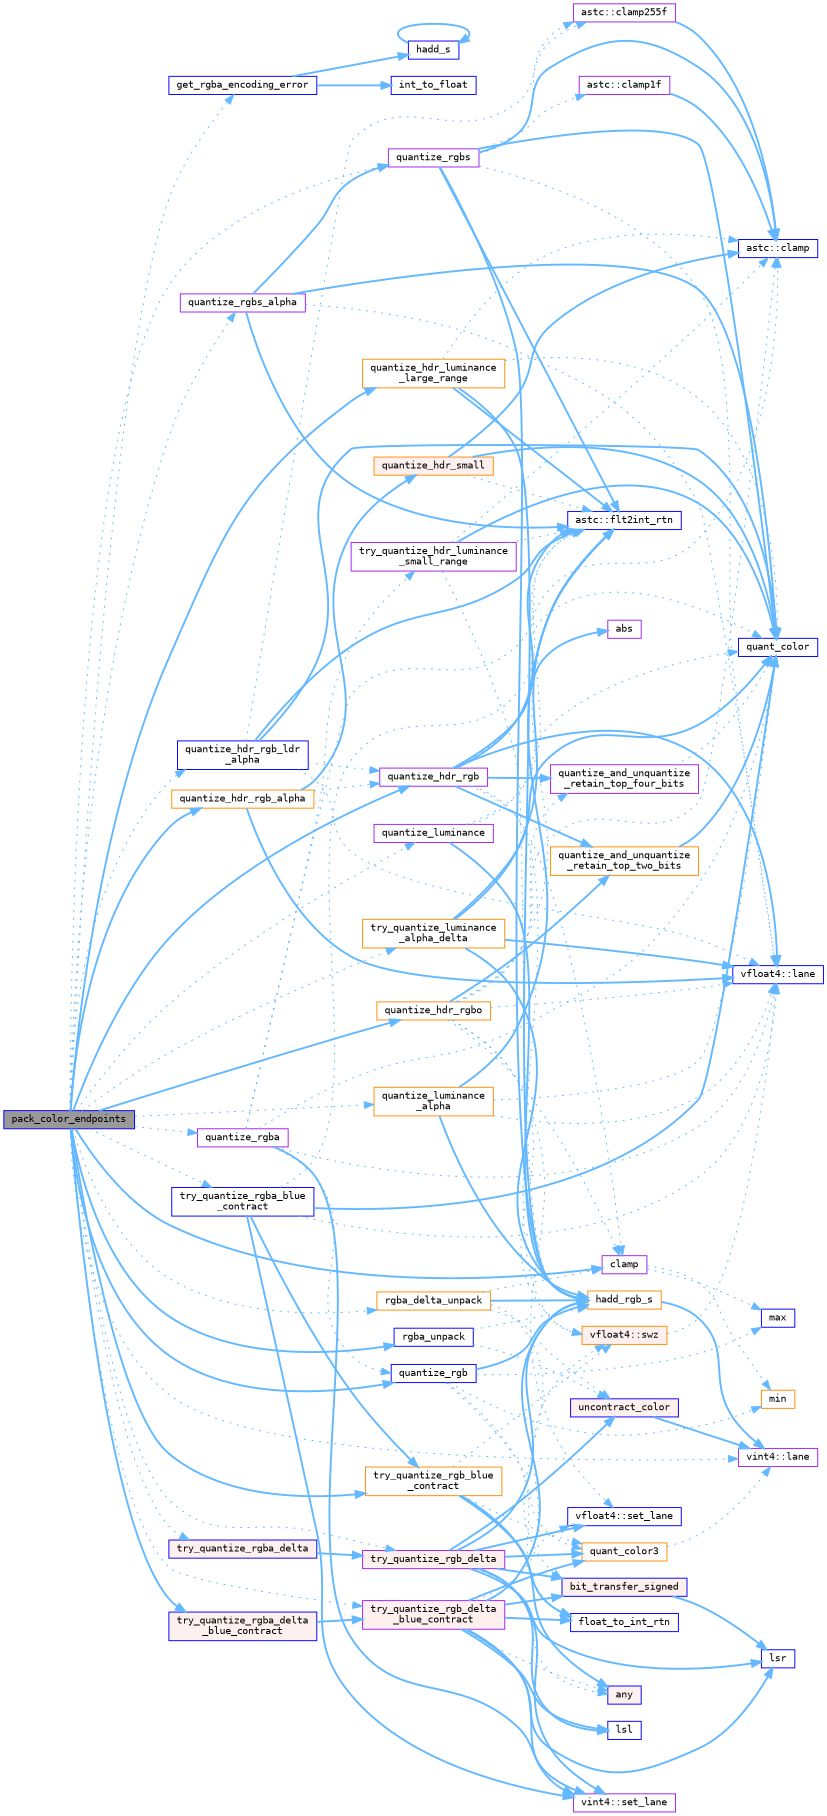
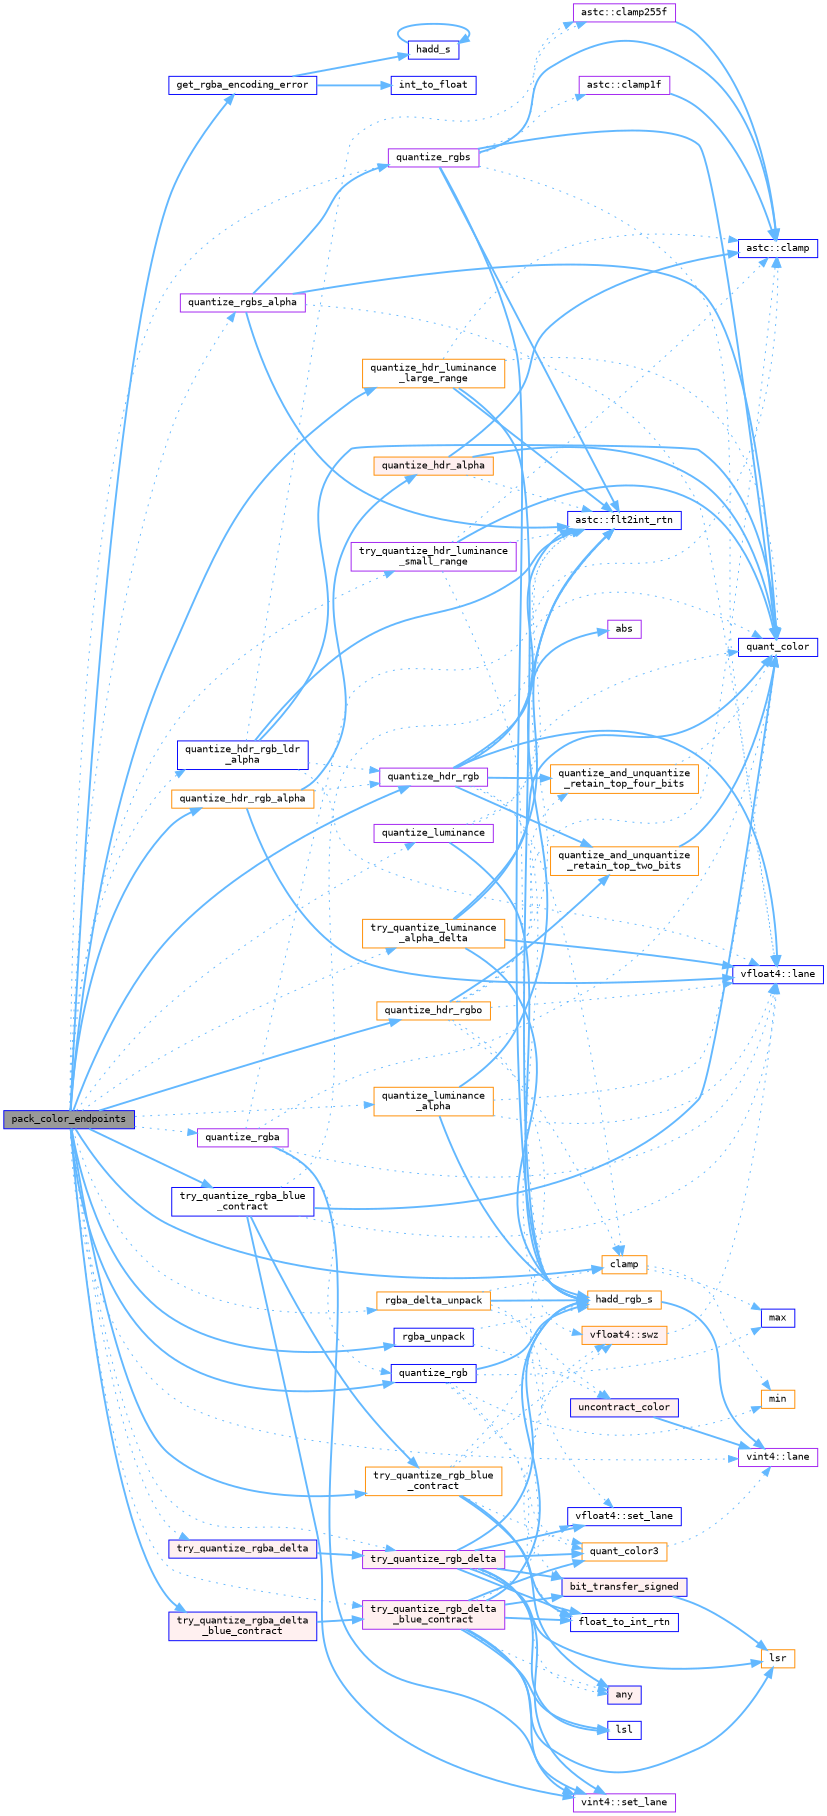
(434, 466) -> (434, 466)
(106, 596) -> (106, 596)
(326, 743) -> (138, 786)
(625, 779) -> (625, 779)
(146, 1156) -> (146, 1156)
(531, 1170) -> none
(625, 1265) -> (625, 1265)
none -> (517, 1391)
(543, 1482) -> (514, 1591)
(778, 1659) -> (778, 1659)
